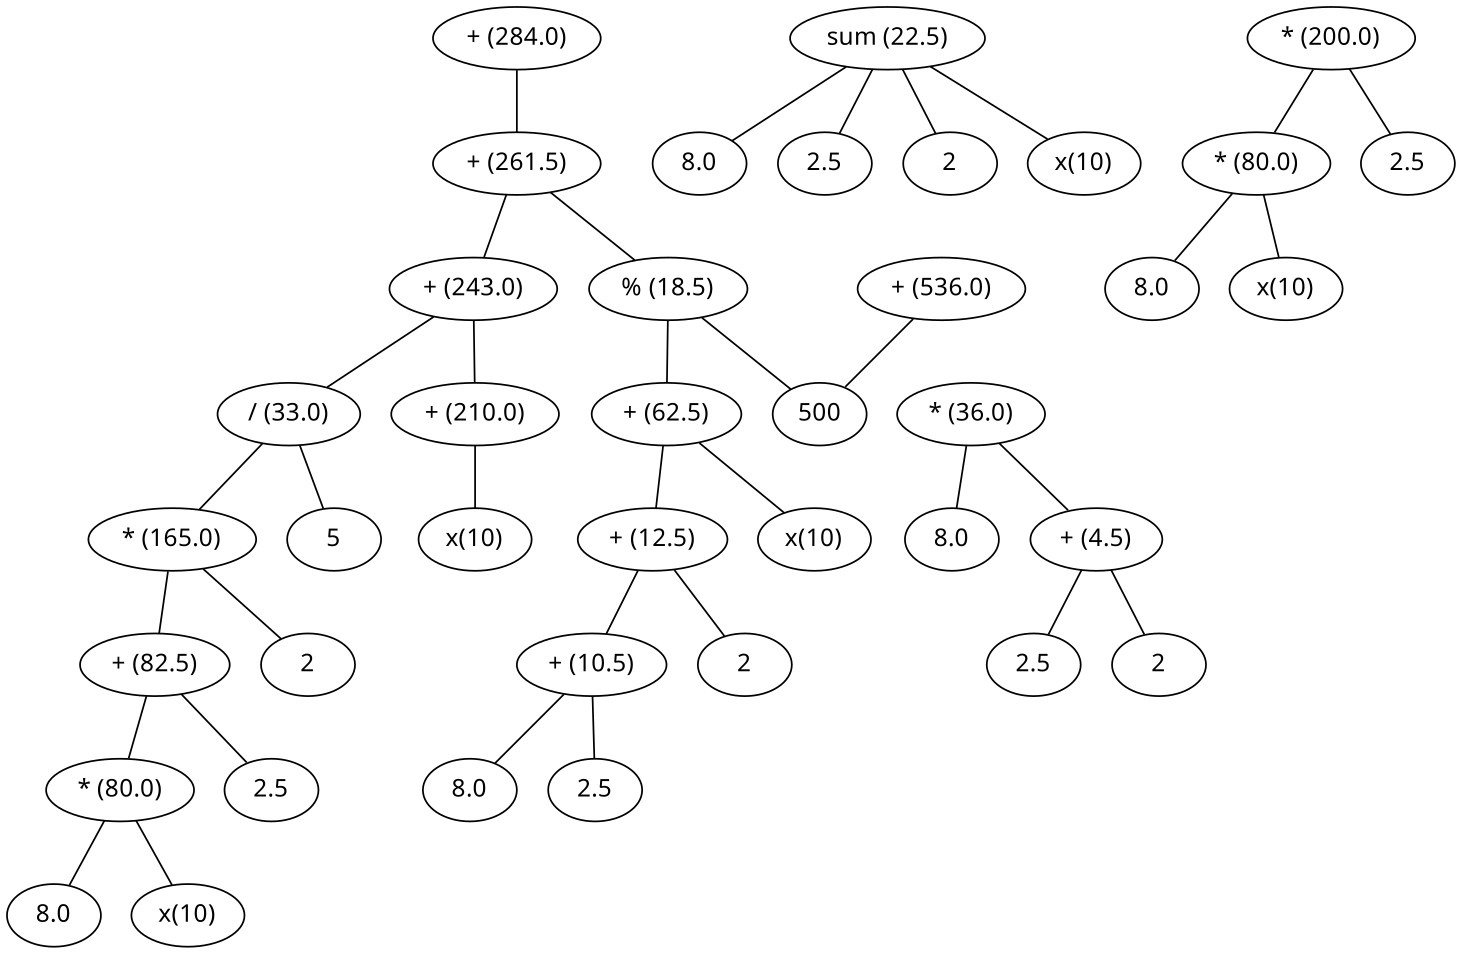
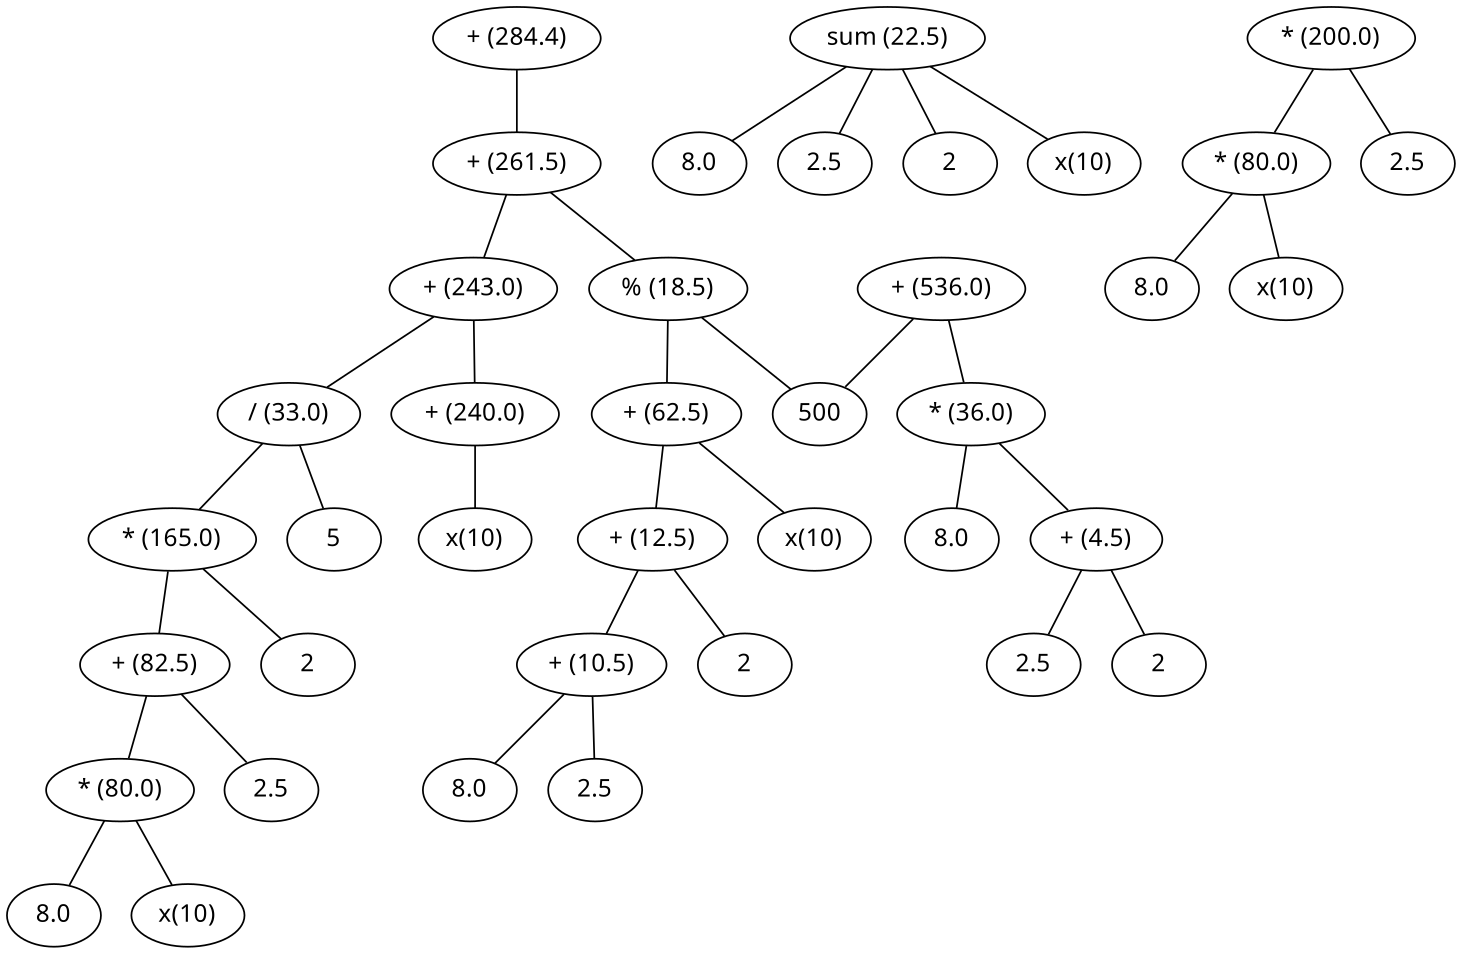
(517, 38) -> (517, 38)
none -> (956, 351)
(475, 414) -> (475, 414)
